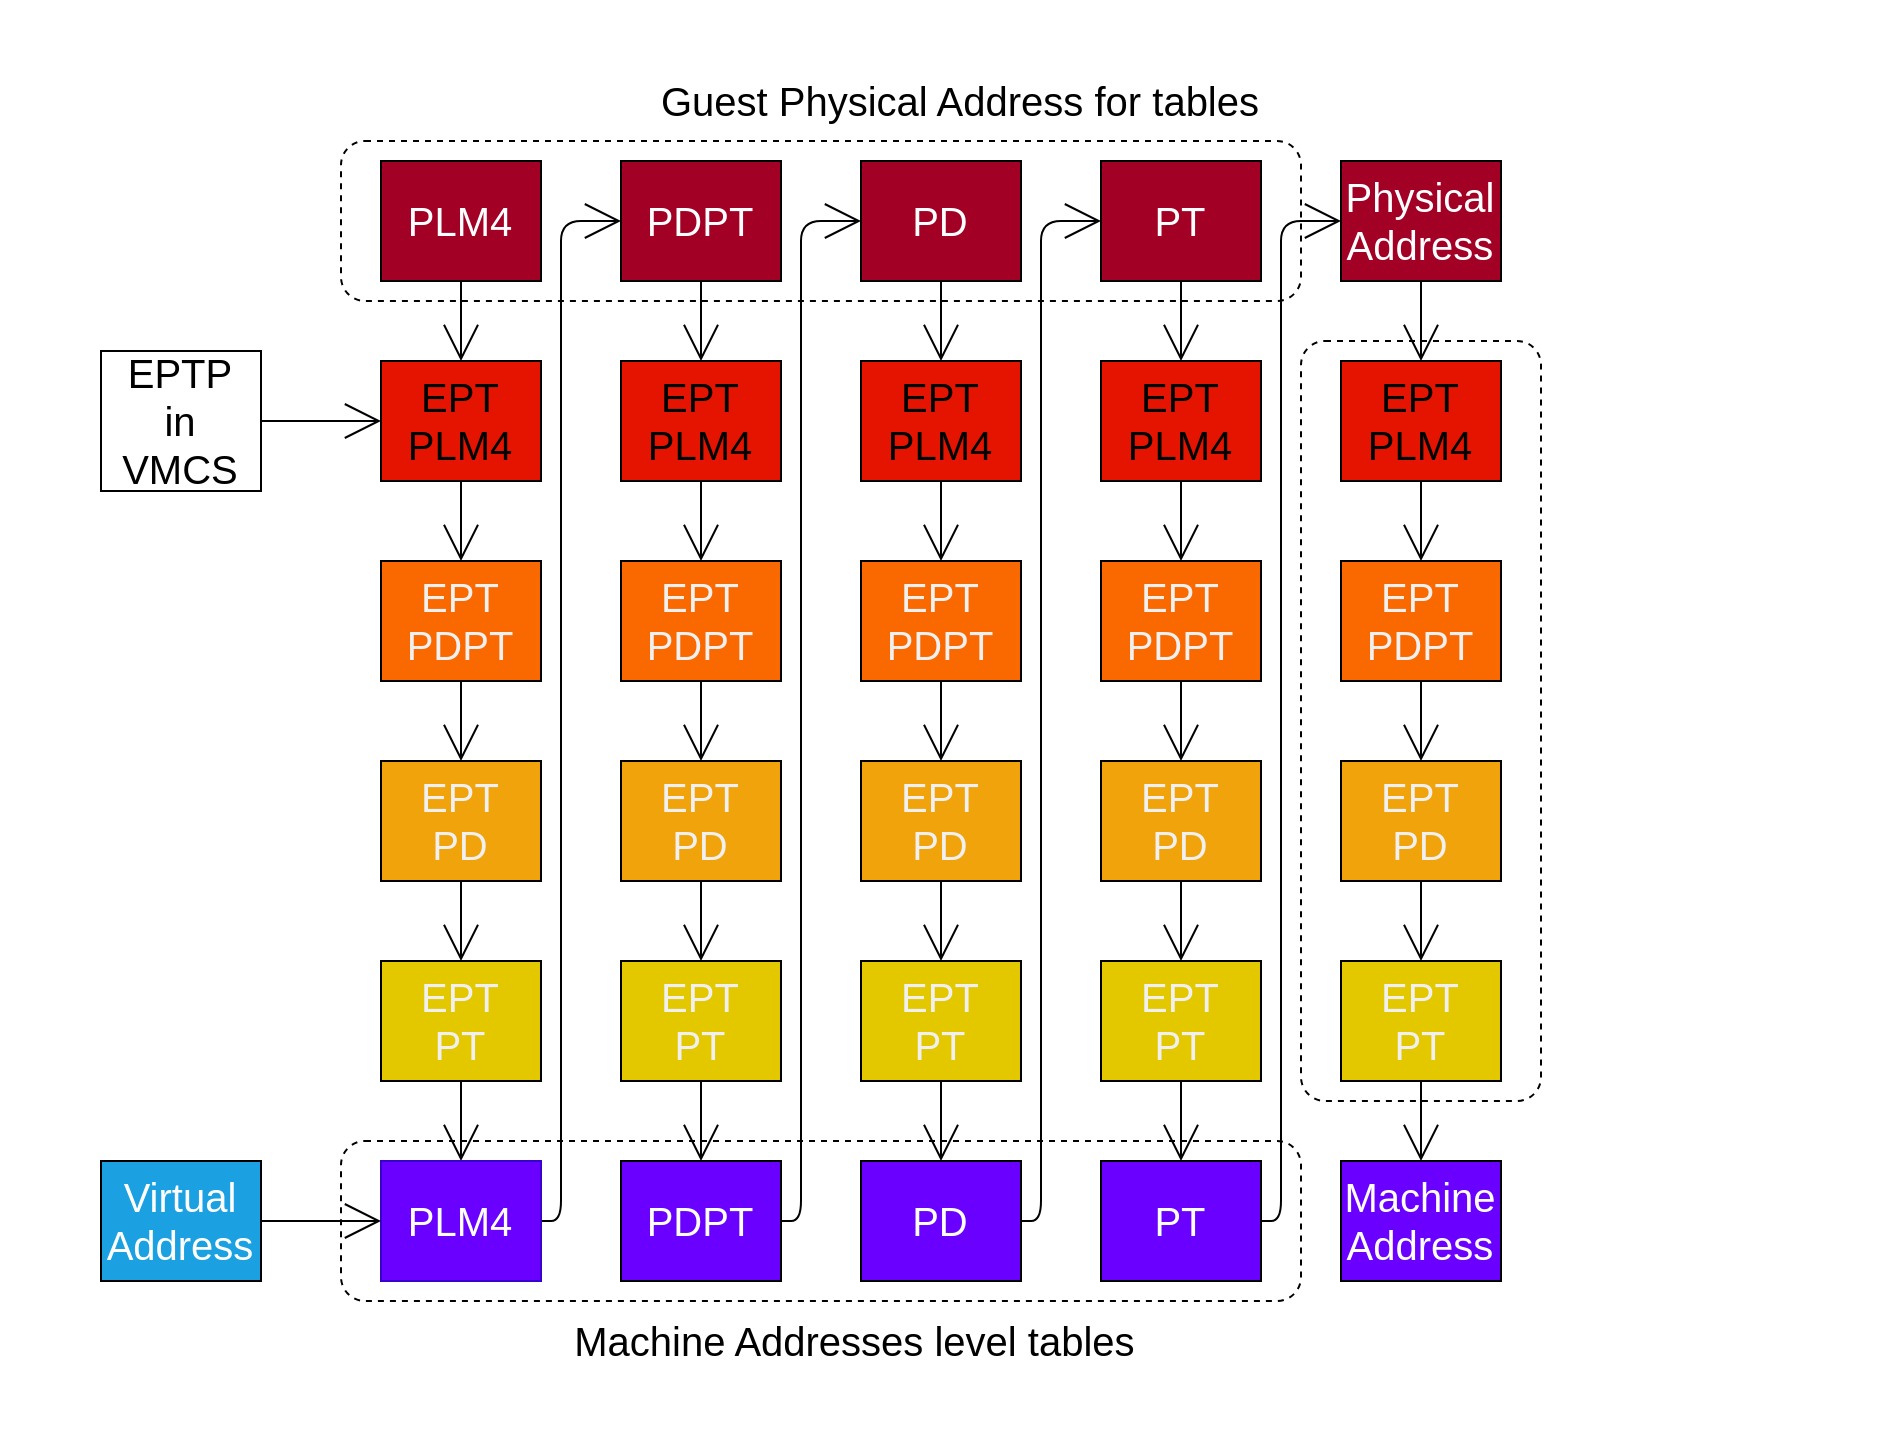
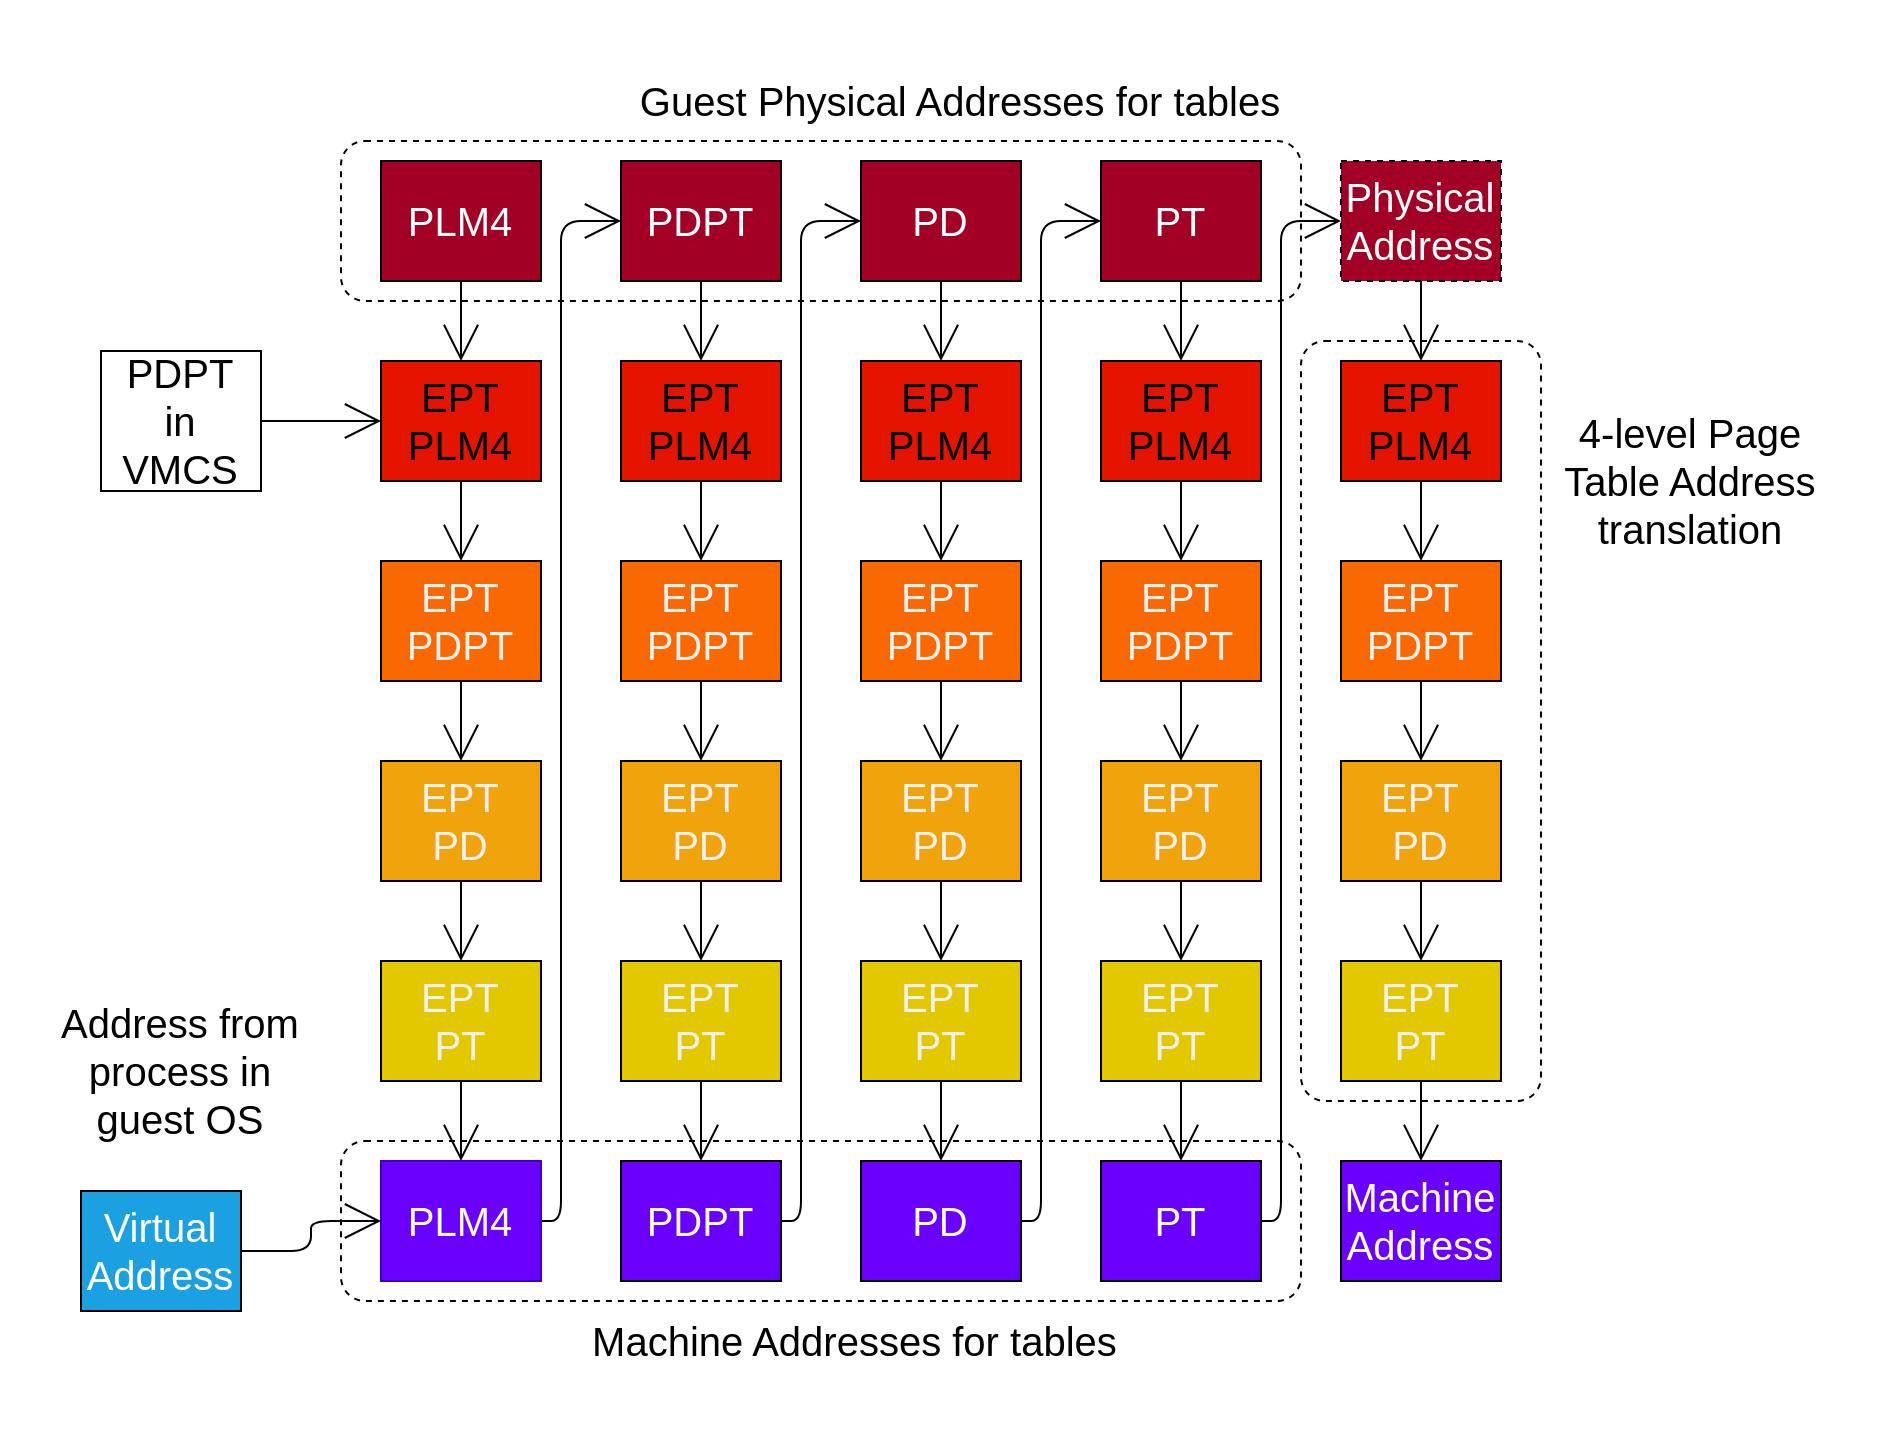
(961, 101) -> (961, 101)
(1421, 221) -> (1421, 221)
(181, 421) -> (181, 421)
none -> (1691, 481)
none -> (181, 1071)
(181, 1221) -> (161, 1251)
(861, 1341) -> (861, 1341)
